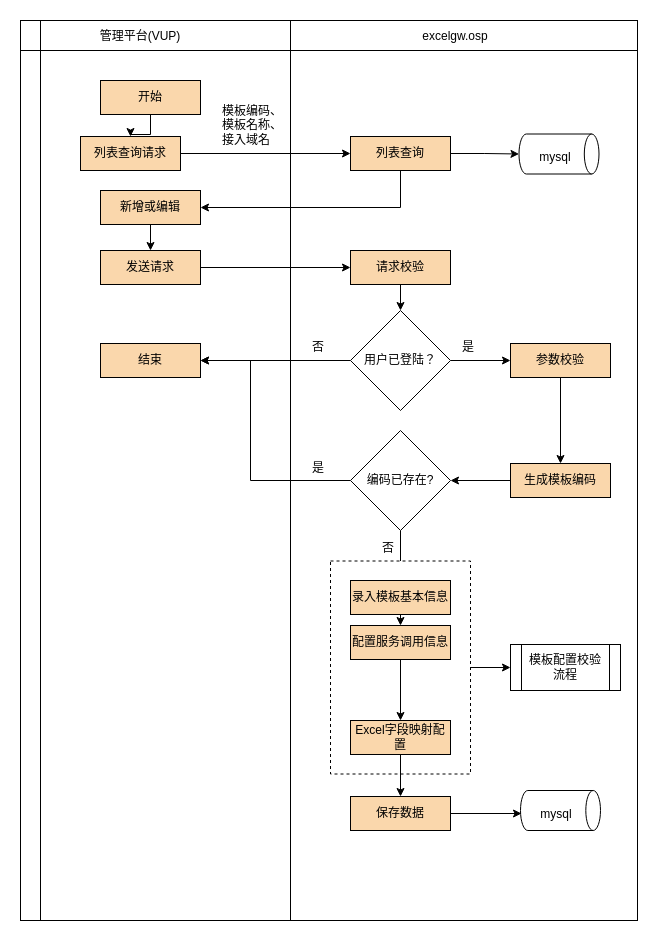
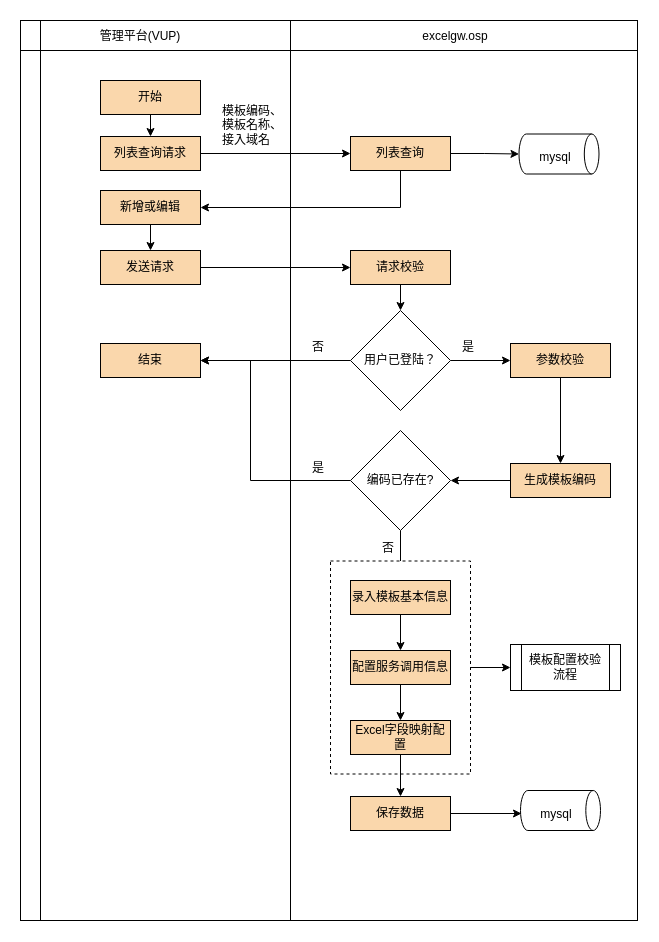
(131, 154) -> (151, 154)
(401, 643) -> (401, 668)
